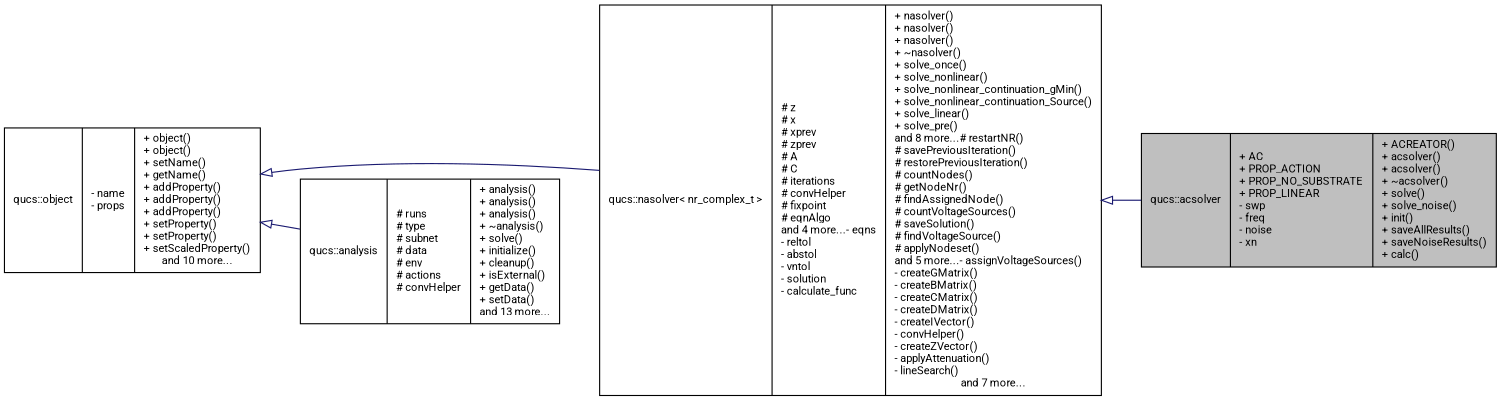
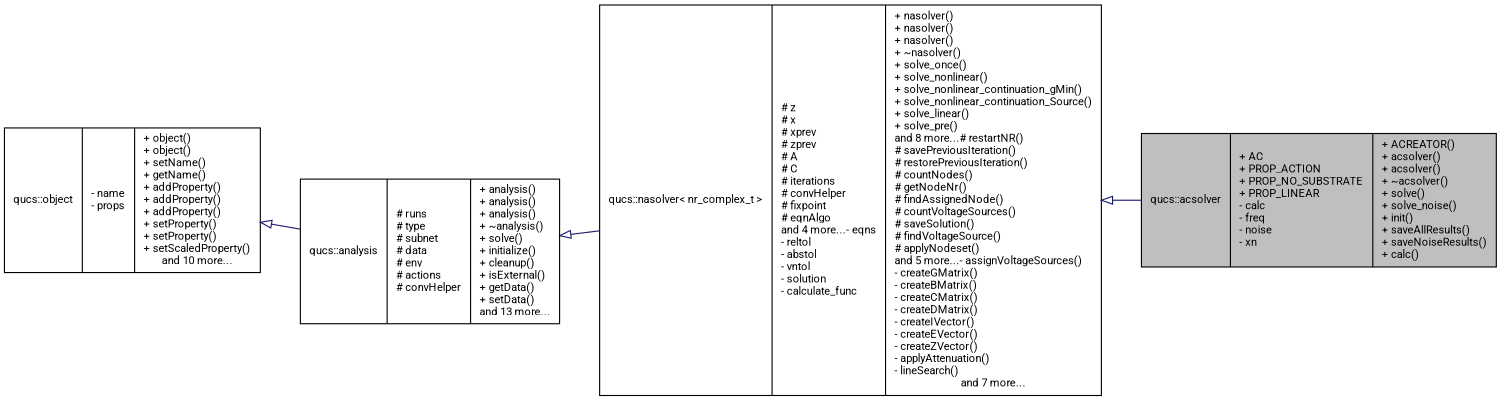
(436, 164) -> (585, 233)
(1253, 206) -> (1253, 206)
(930, 334) -> (937, 334)
